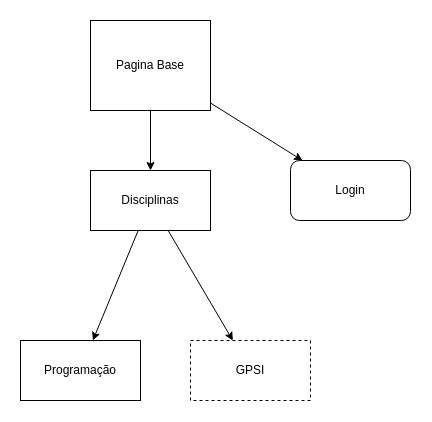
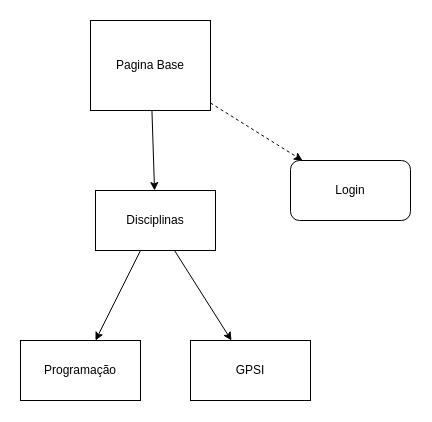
(254, 130) -> (254, 130)
(151, 201) -> (156, 221)
(251, 371) -> (251, 371)
